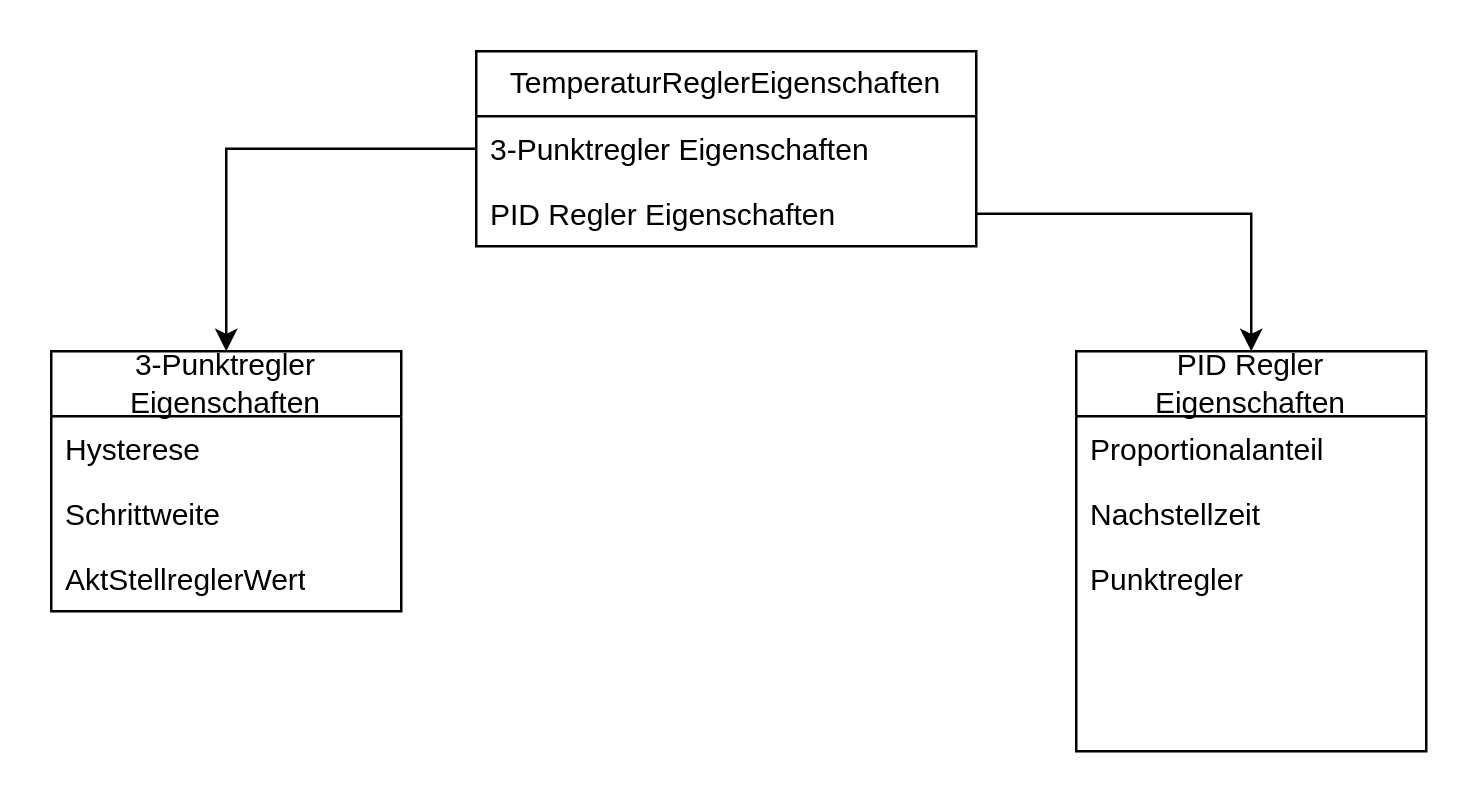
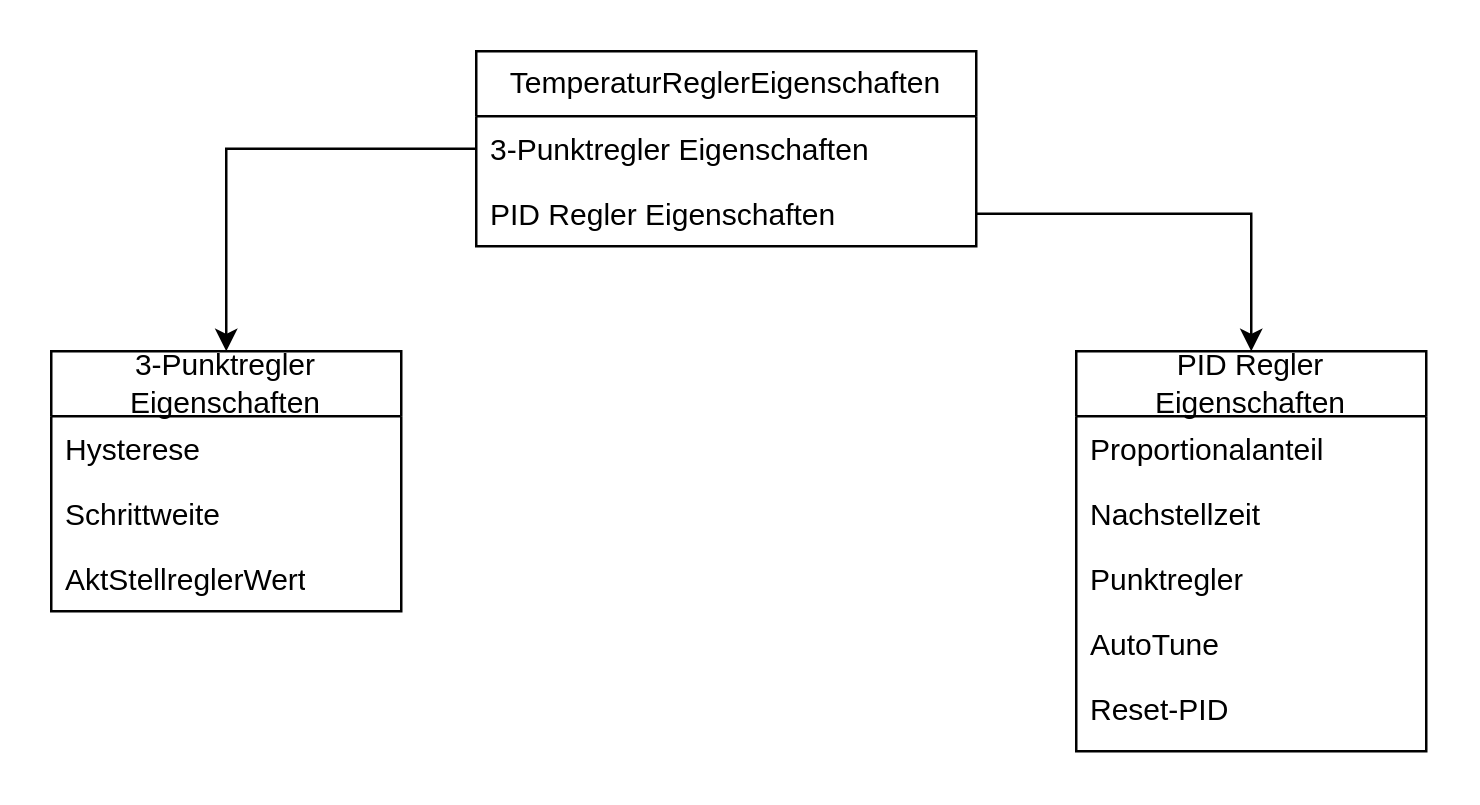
none -> (1251, 644)
none -> (1251, 709)
